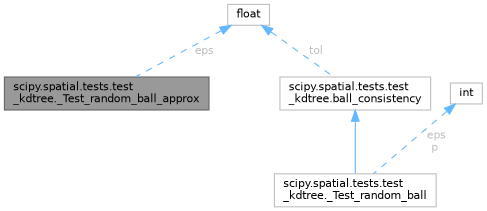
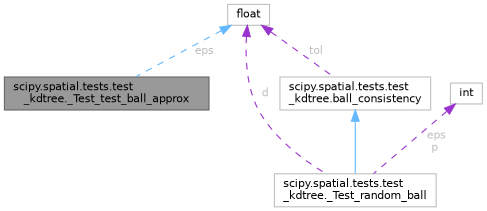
(302, 54) -> (302, 54)
(107, 94) -> (107, 94)
none -> (263, 118)
(410, 142) -> (410, 142)
